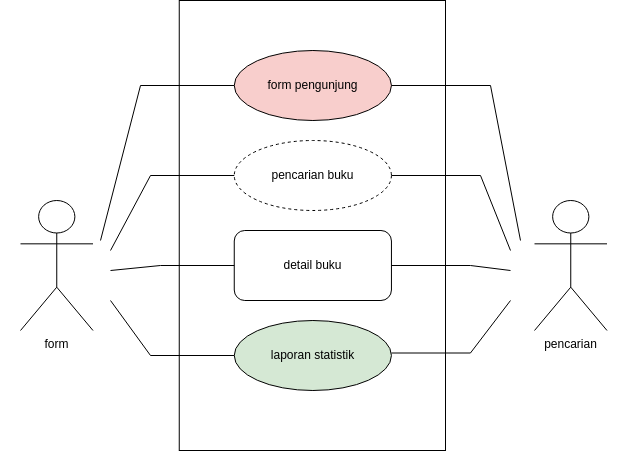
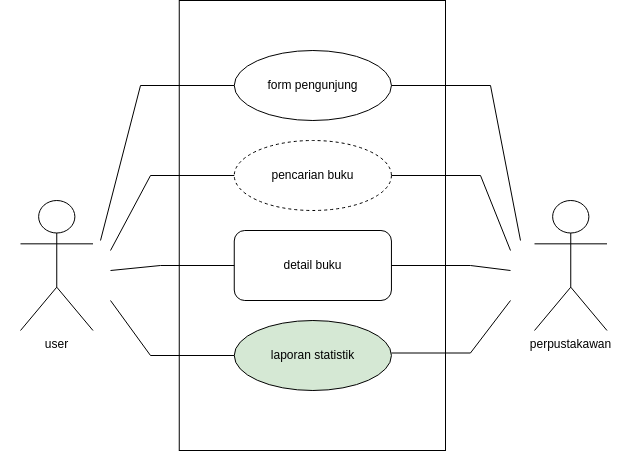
(313, 86) -> (313, 86)
(57, 345) -> (57, 345)
(571, 345) -> (571, 345)
